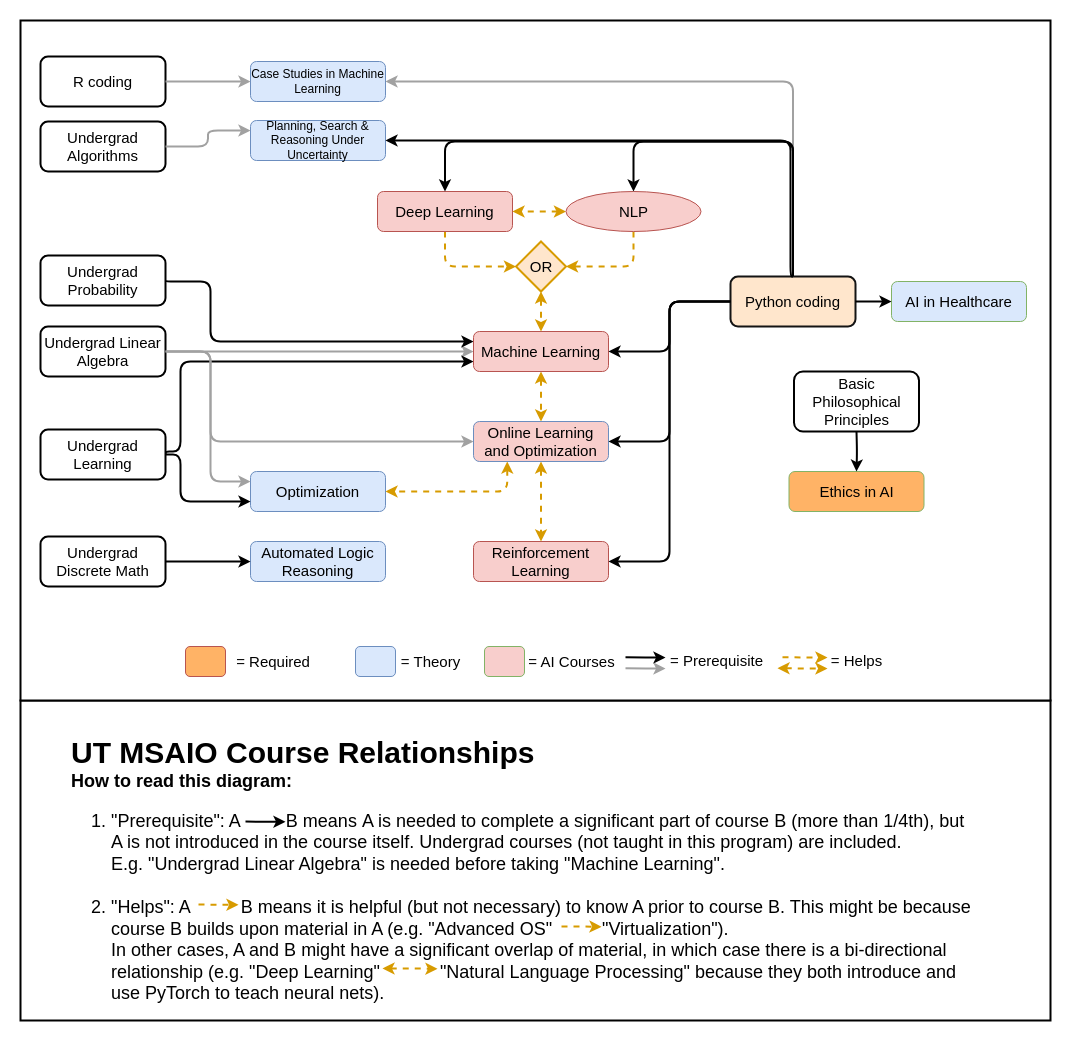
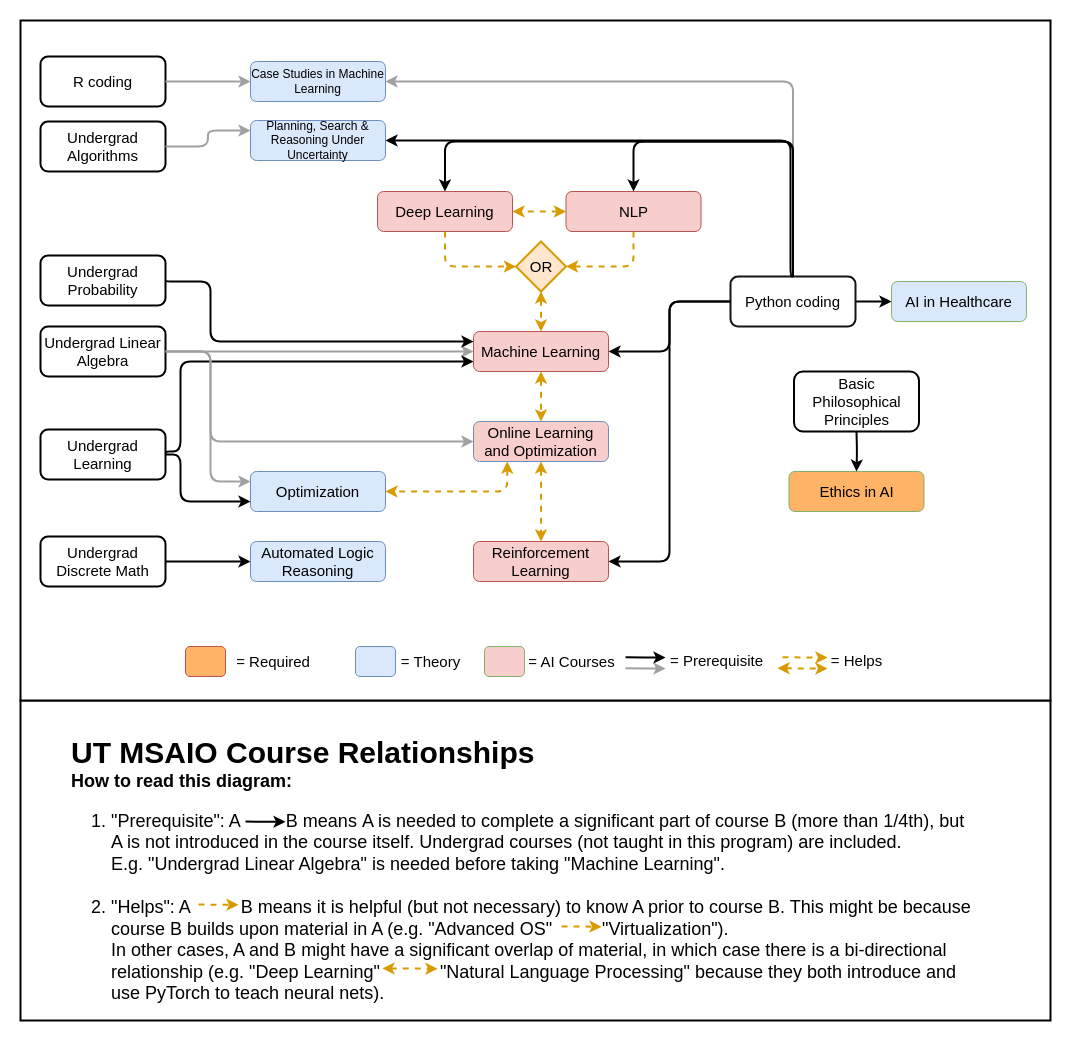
(634, 212) -> (634, 212)
(793, 302) -> (793, 302)
(640, 442) -> none
